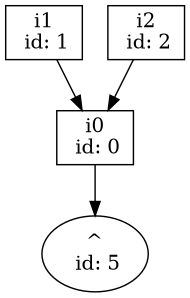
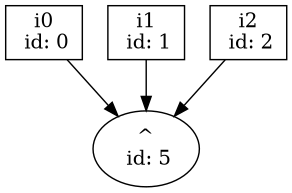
(66, 78) -> (146, 78)
(124, 78) -> (205, 83)
